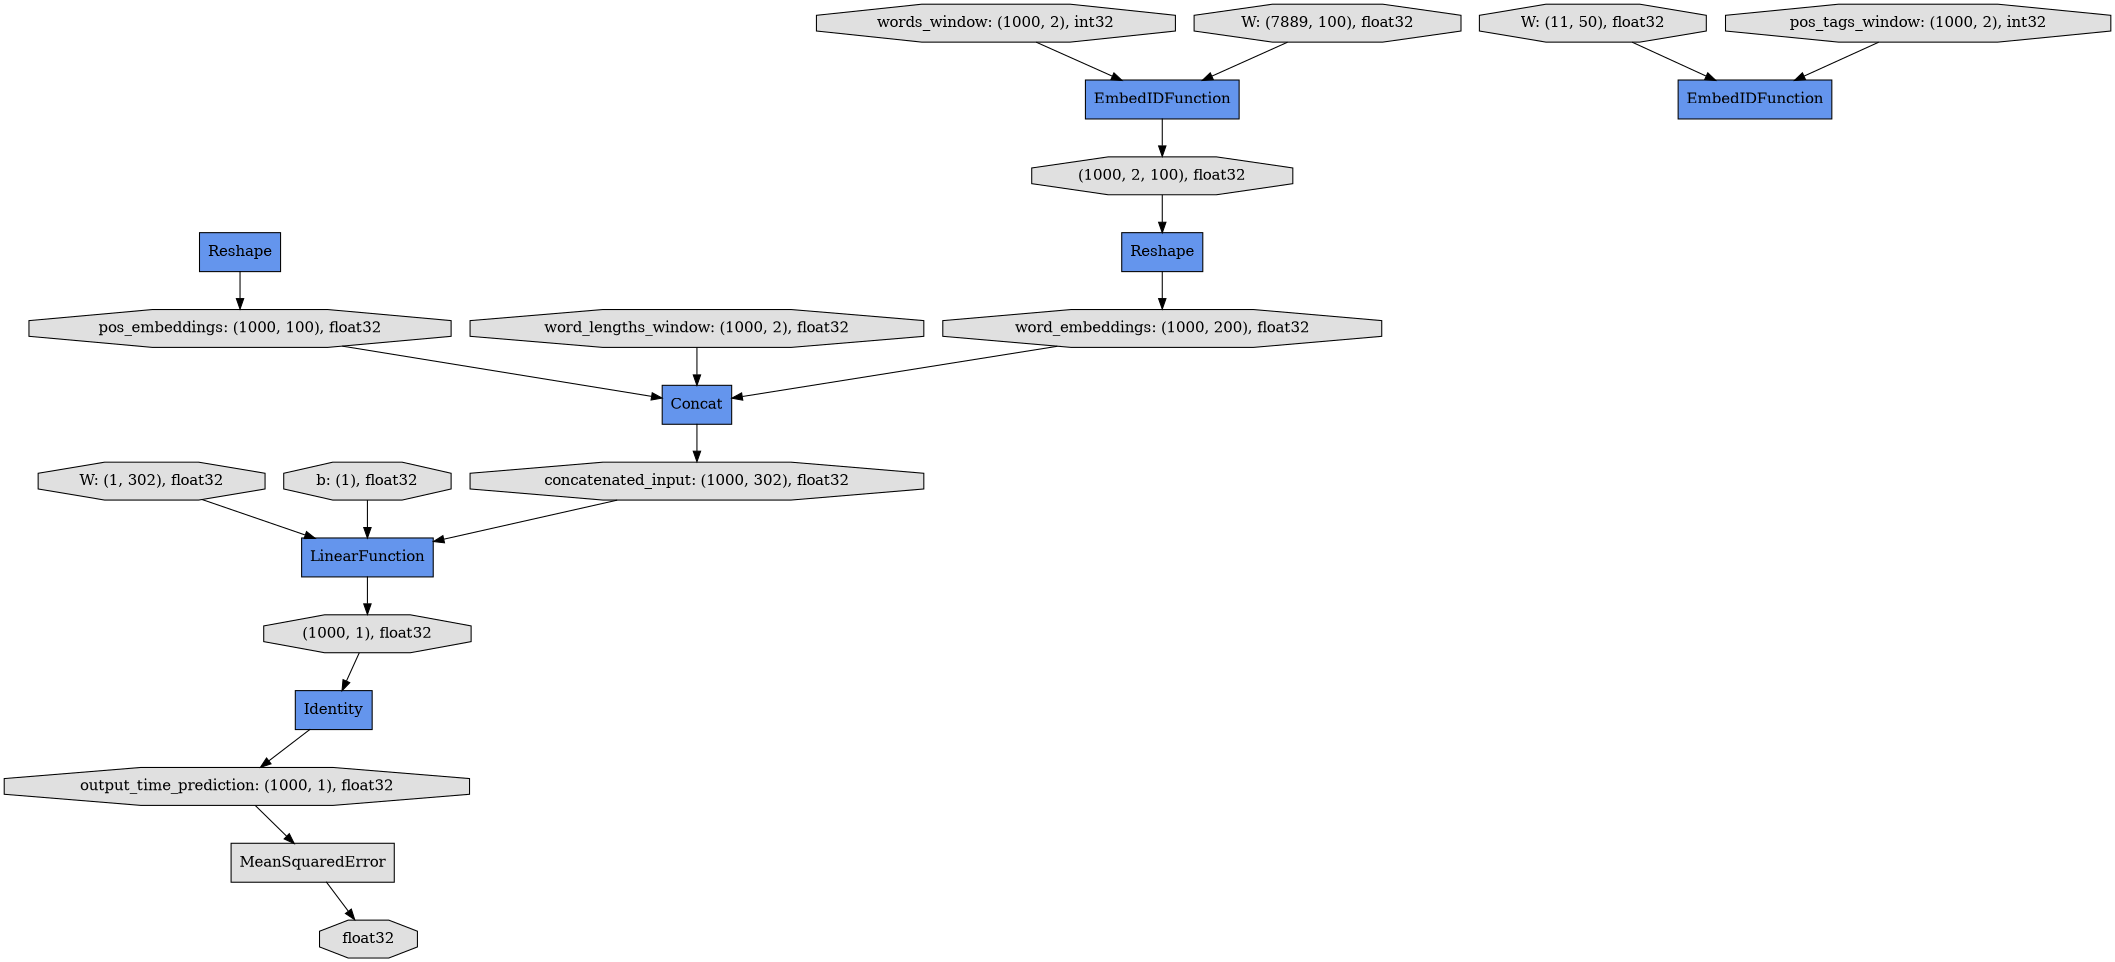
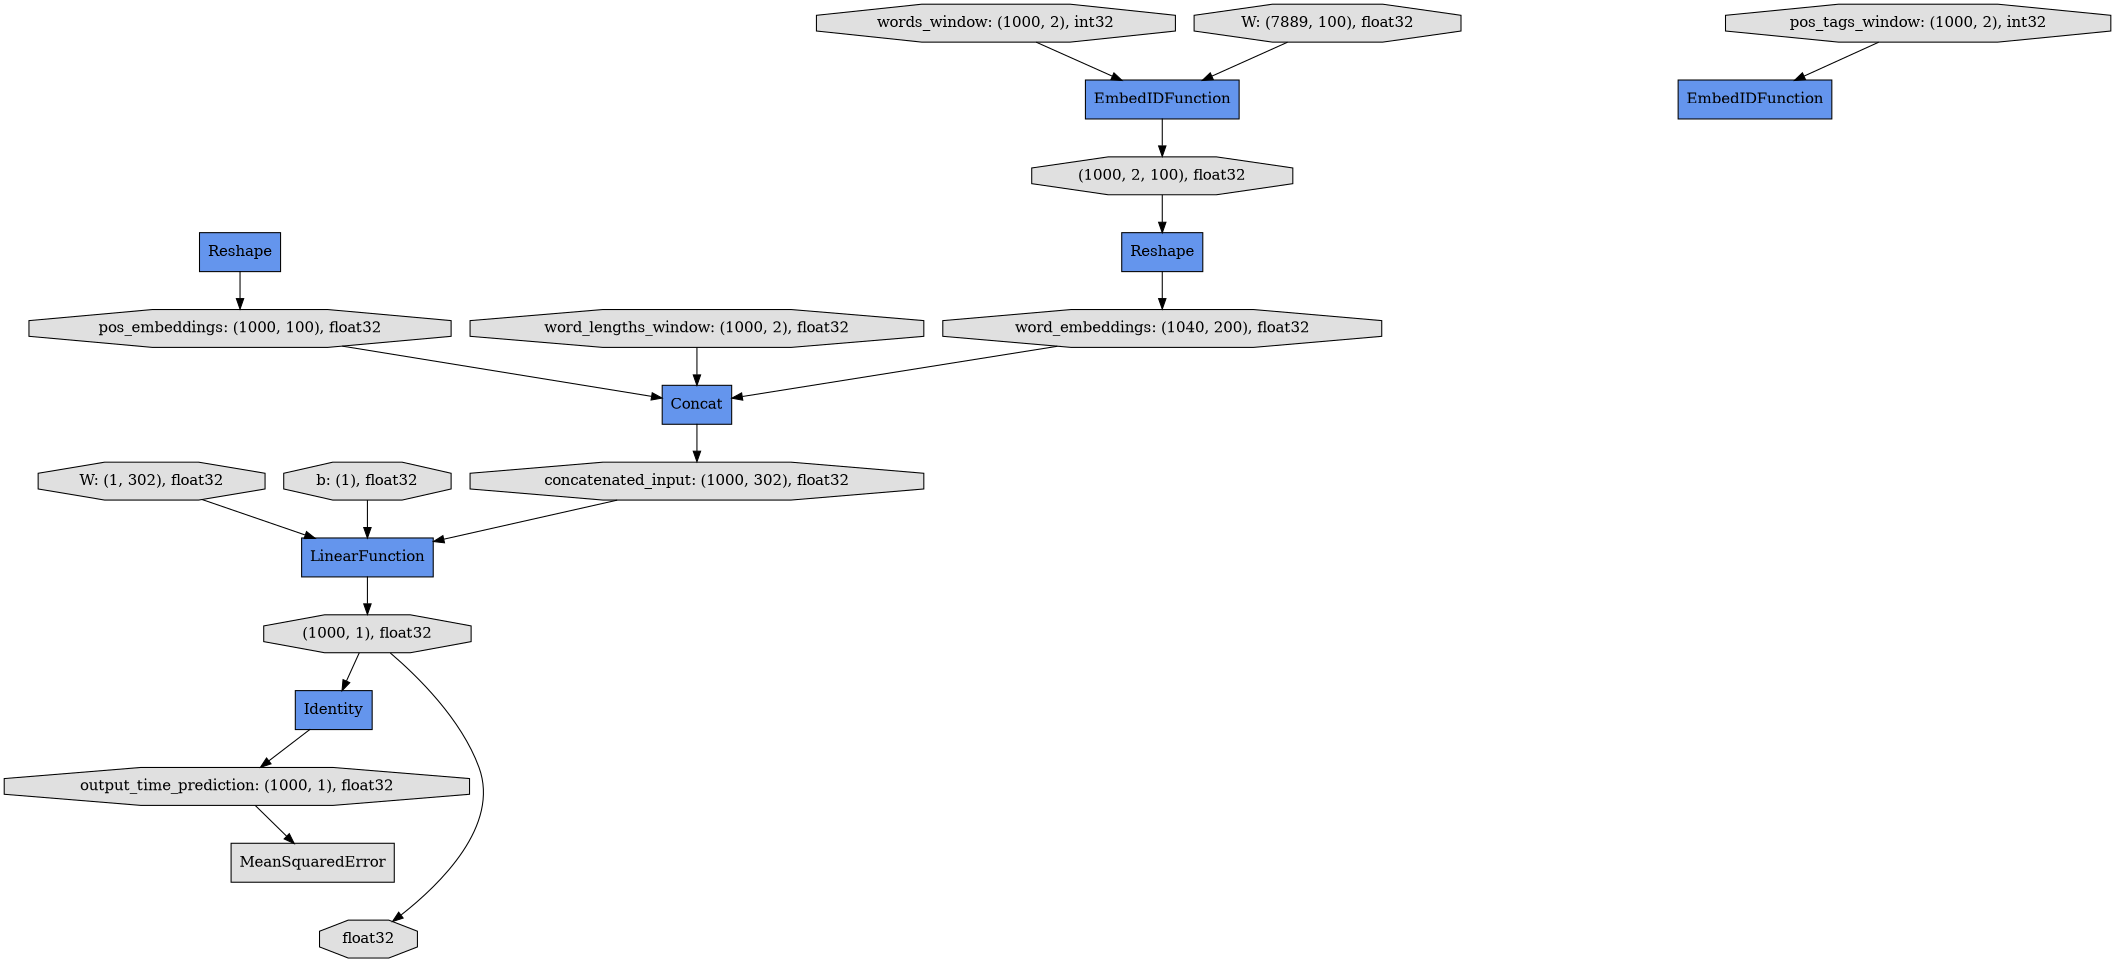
(1593, 23) -> none
(1162, 328) -> (1162, 328)
(337, 896) -> (482, 783)
